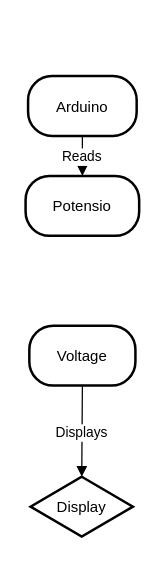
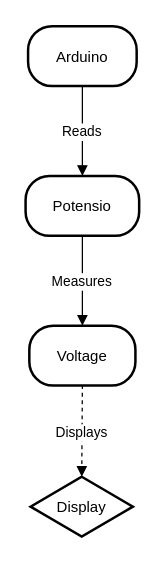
(83, 106) -> (83, 56)
none -> (83, 276)
(82, 406) -> (82, 406)
